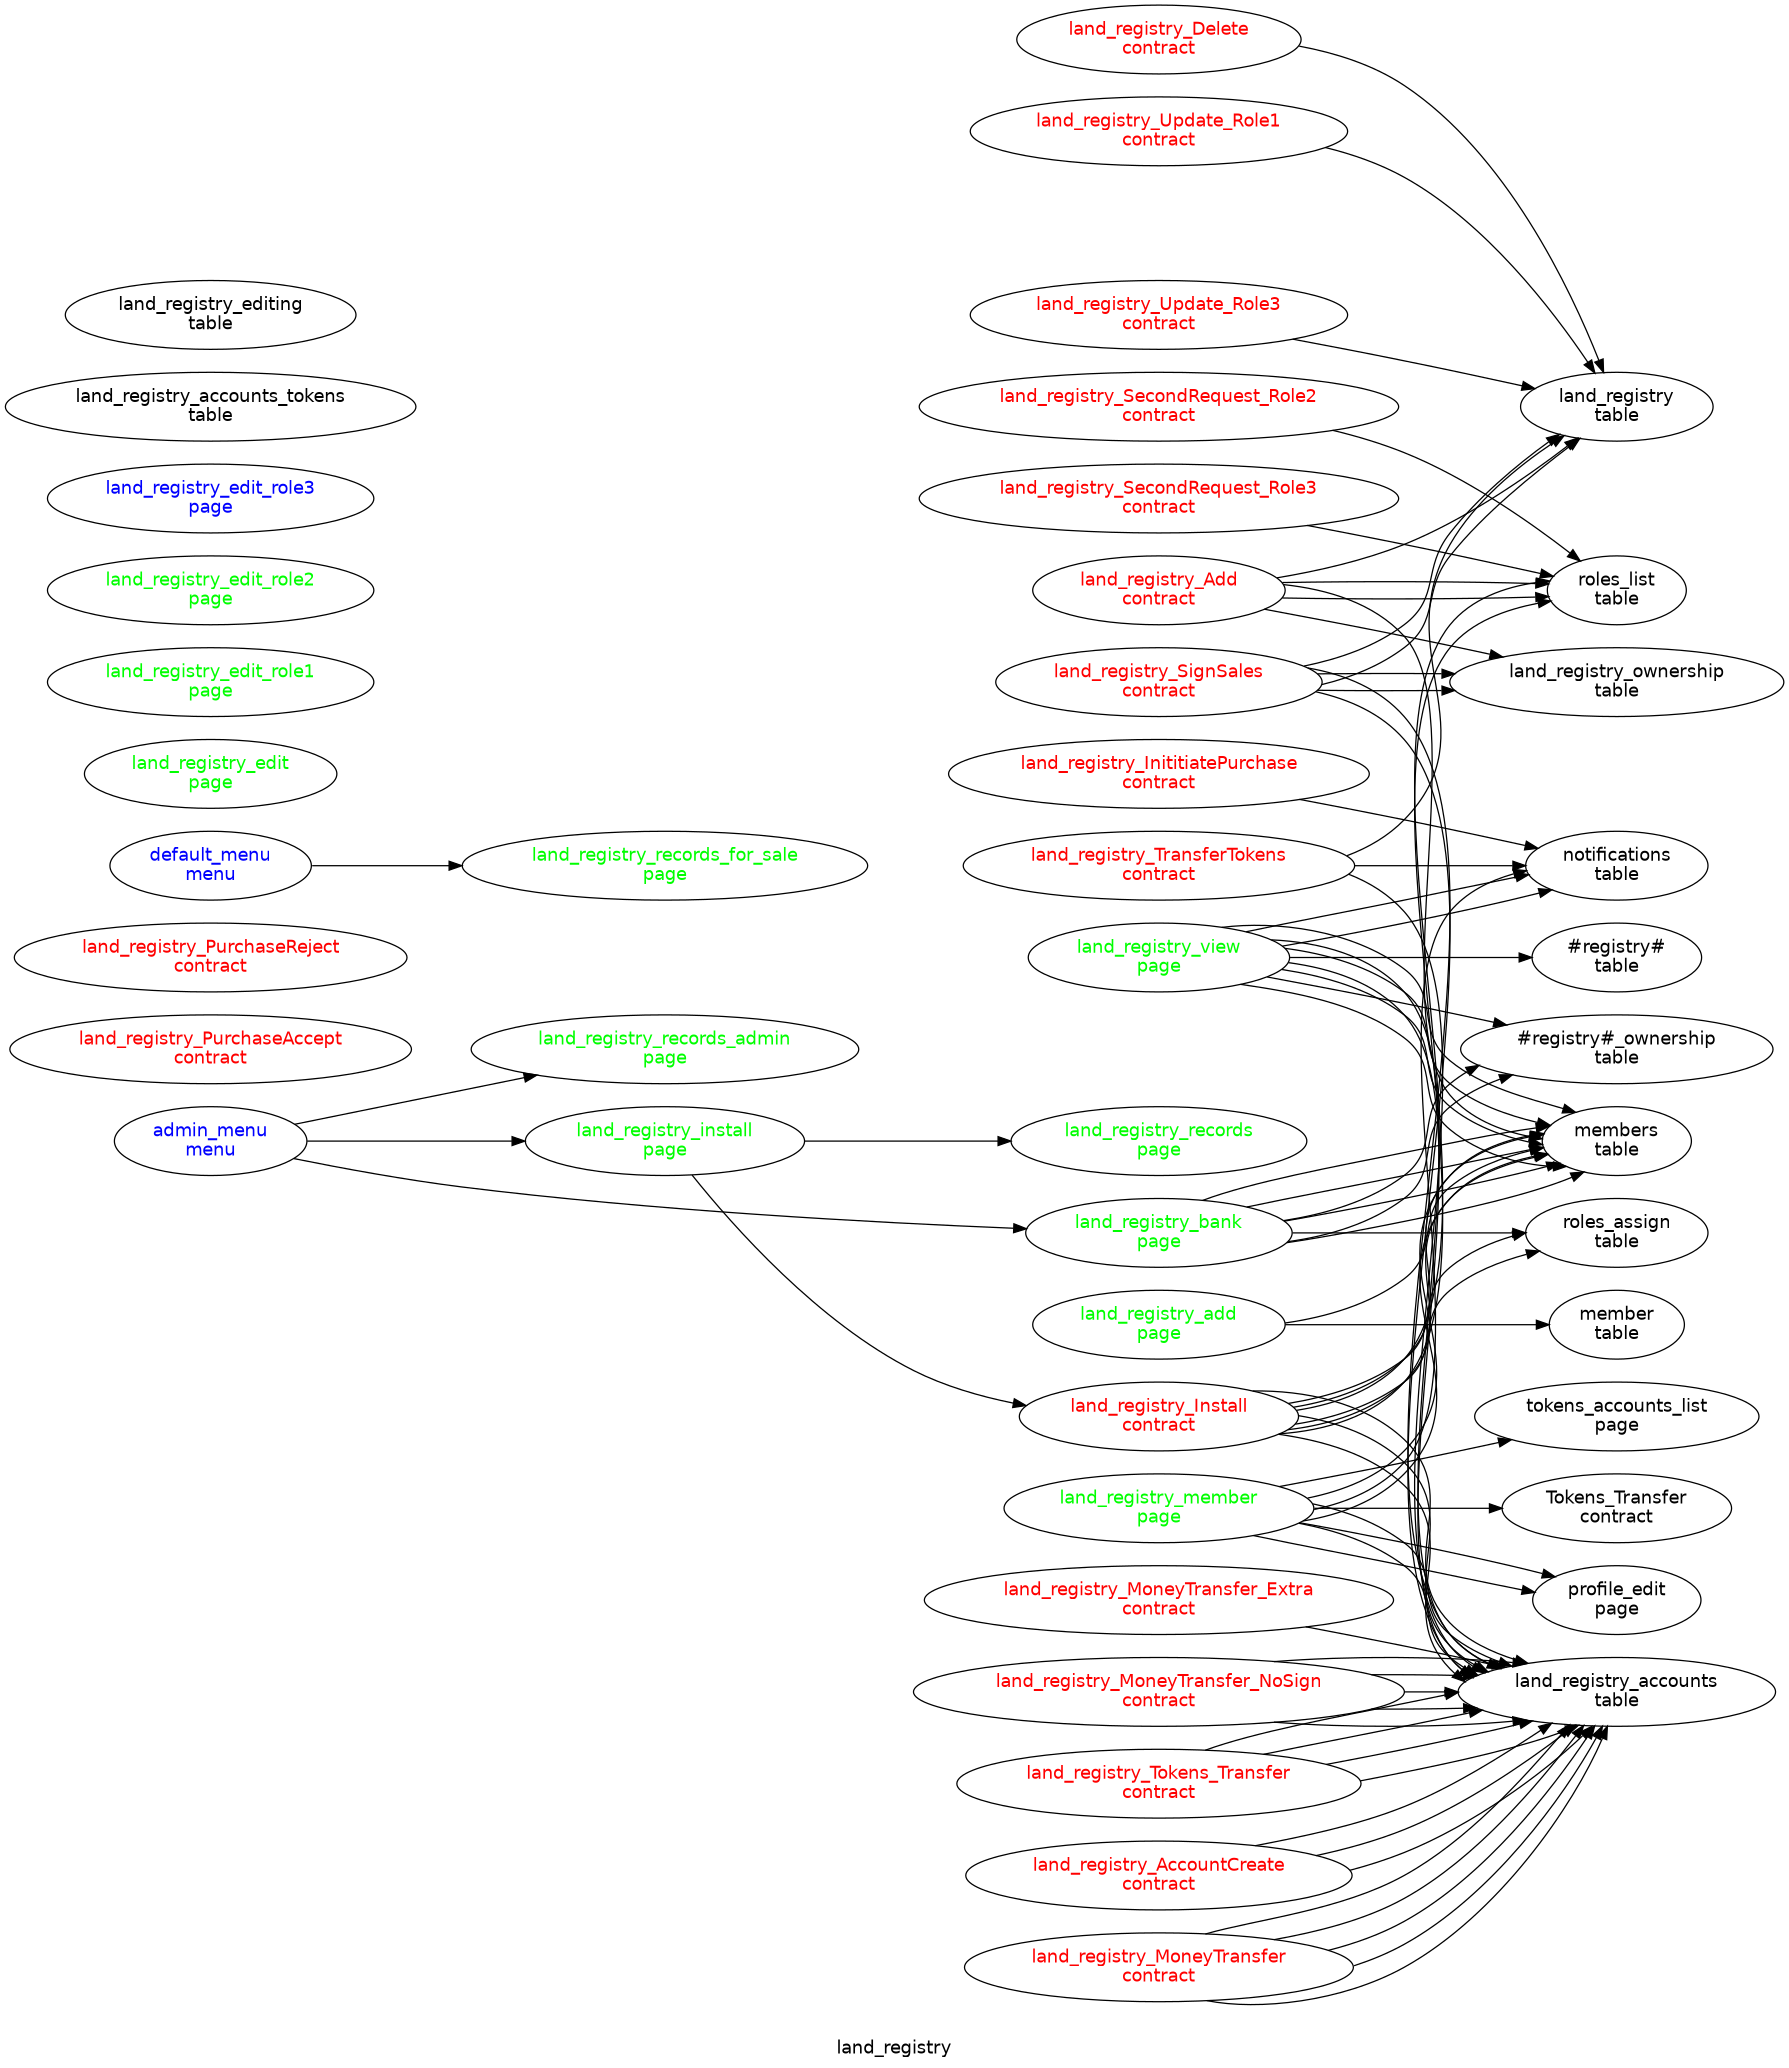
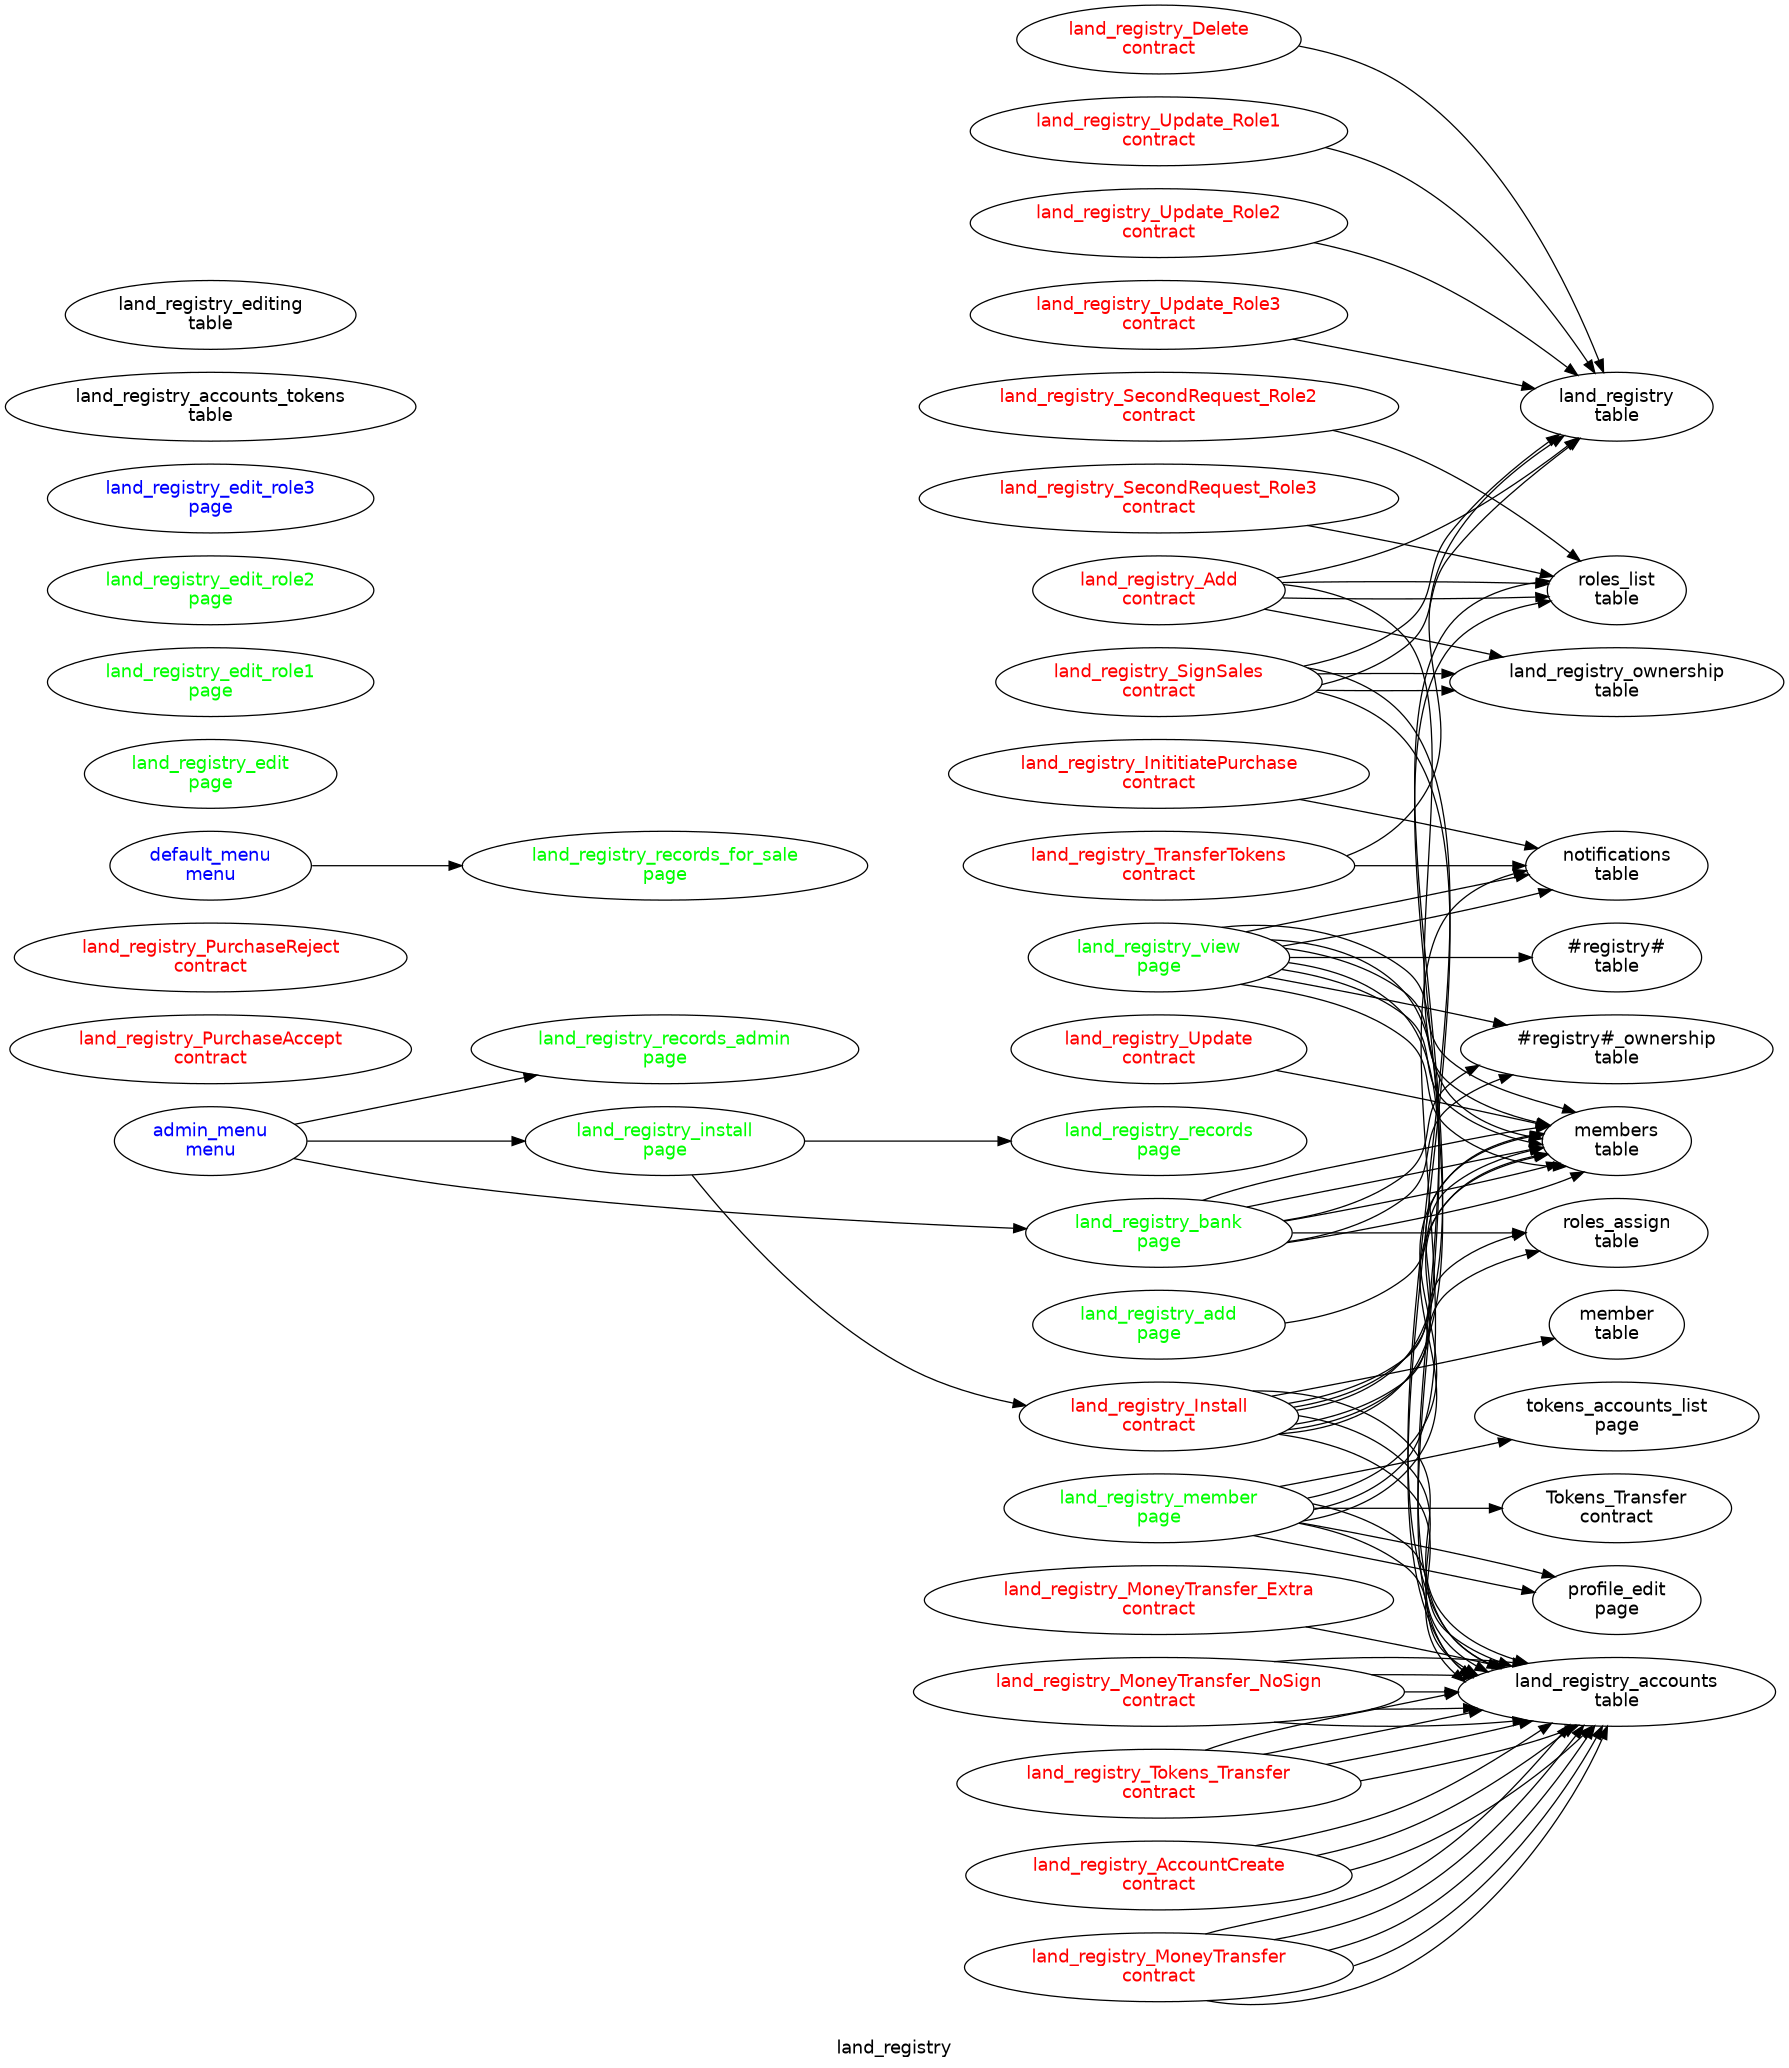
none -> (1159, 223)
none -> (1159, 1049)
(1431, 1260) -> none
(1404, 1325) -> (1448, 1362)
